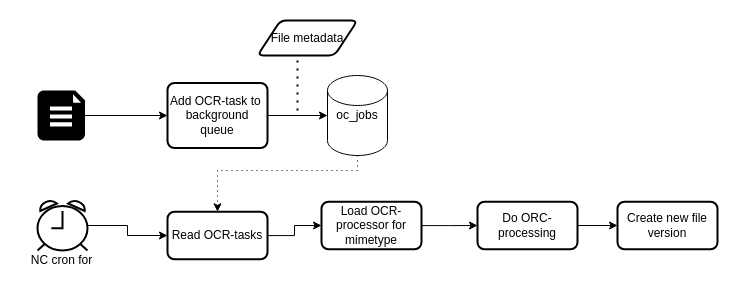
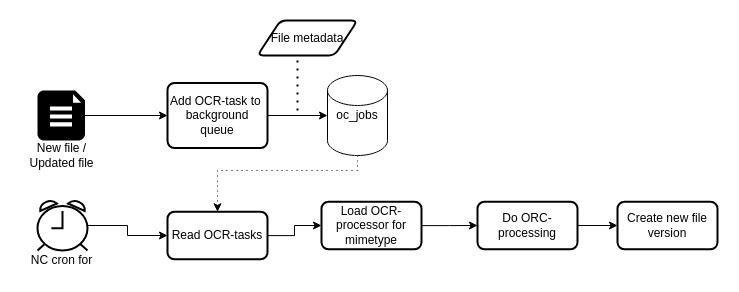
none -> (61, 156)
